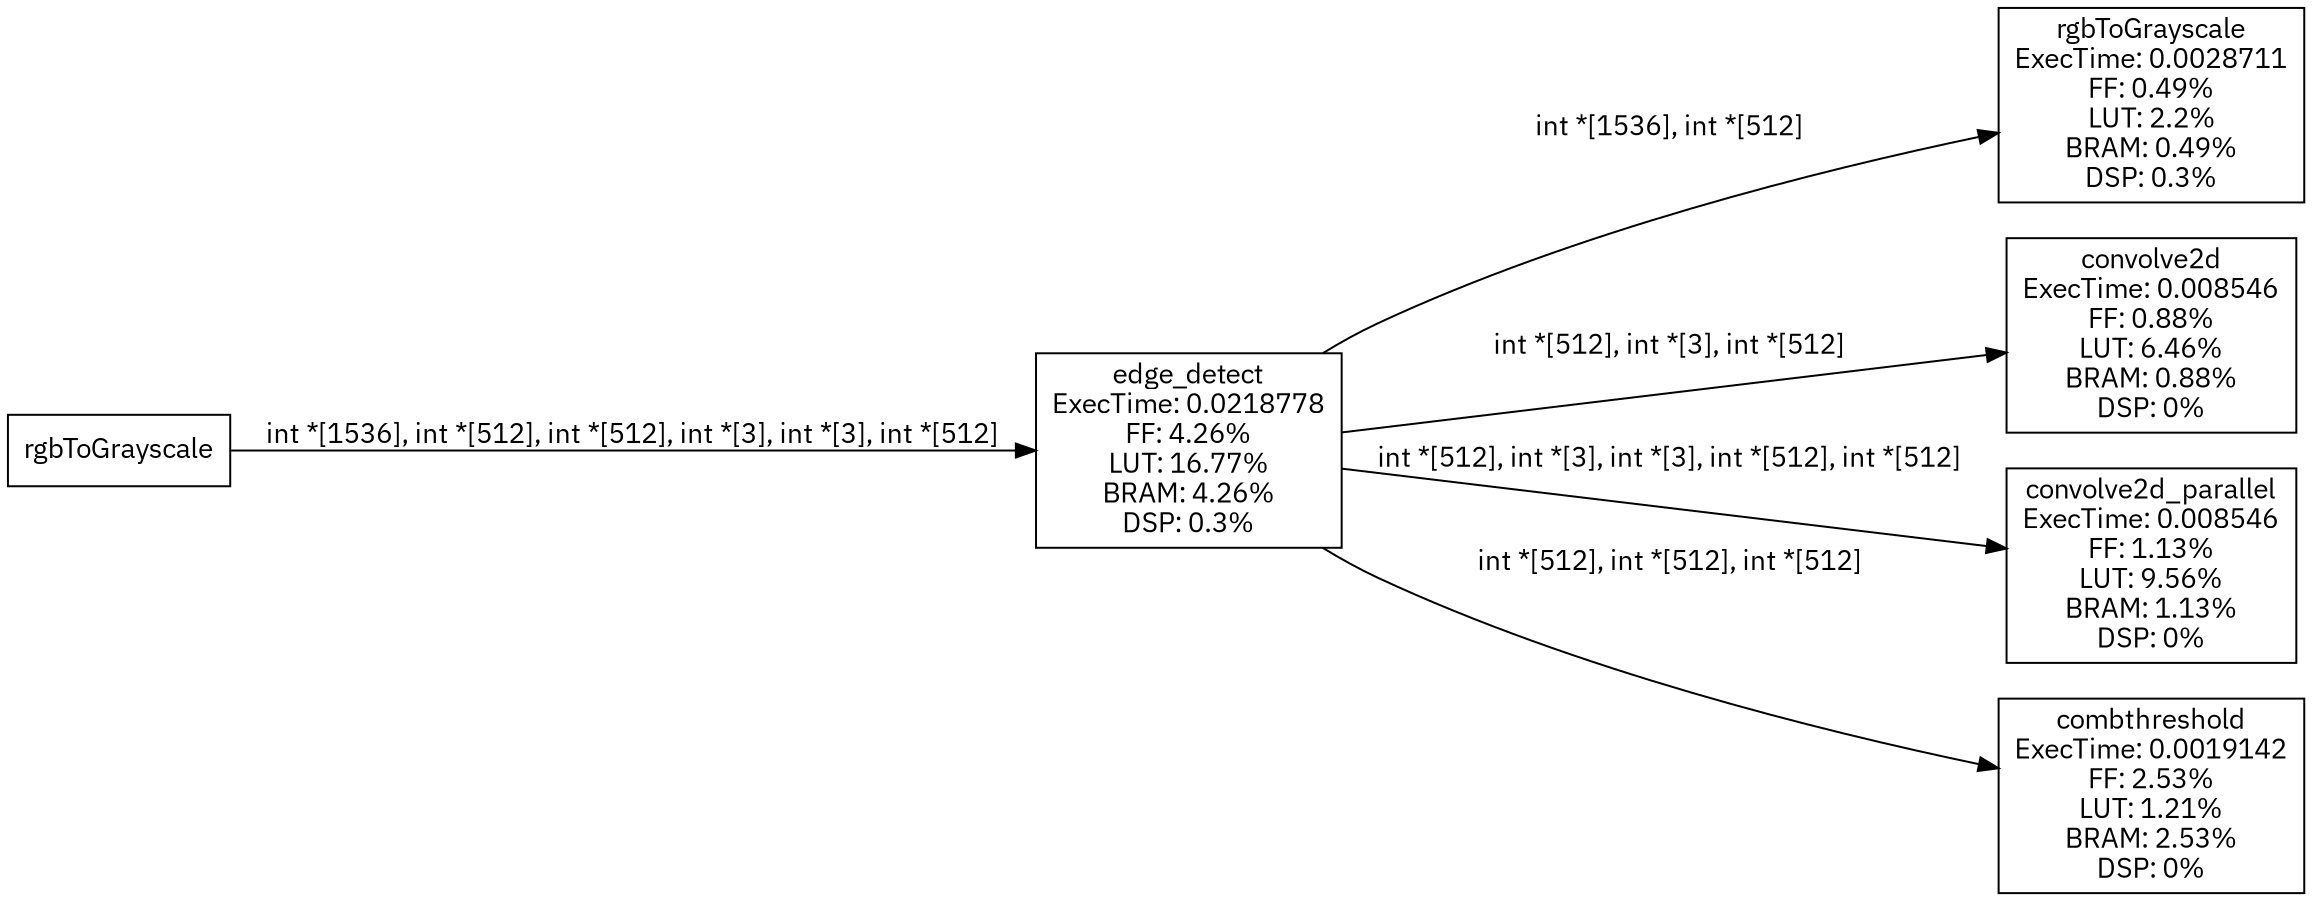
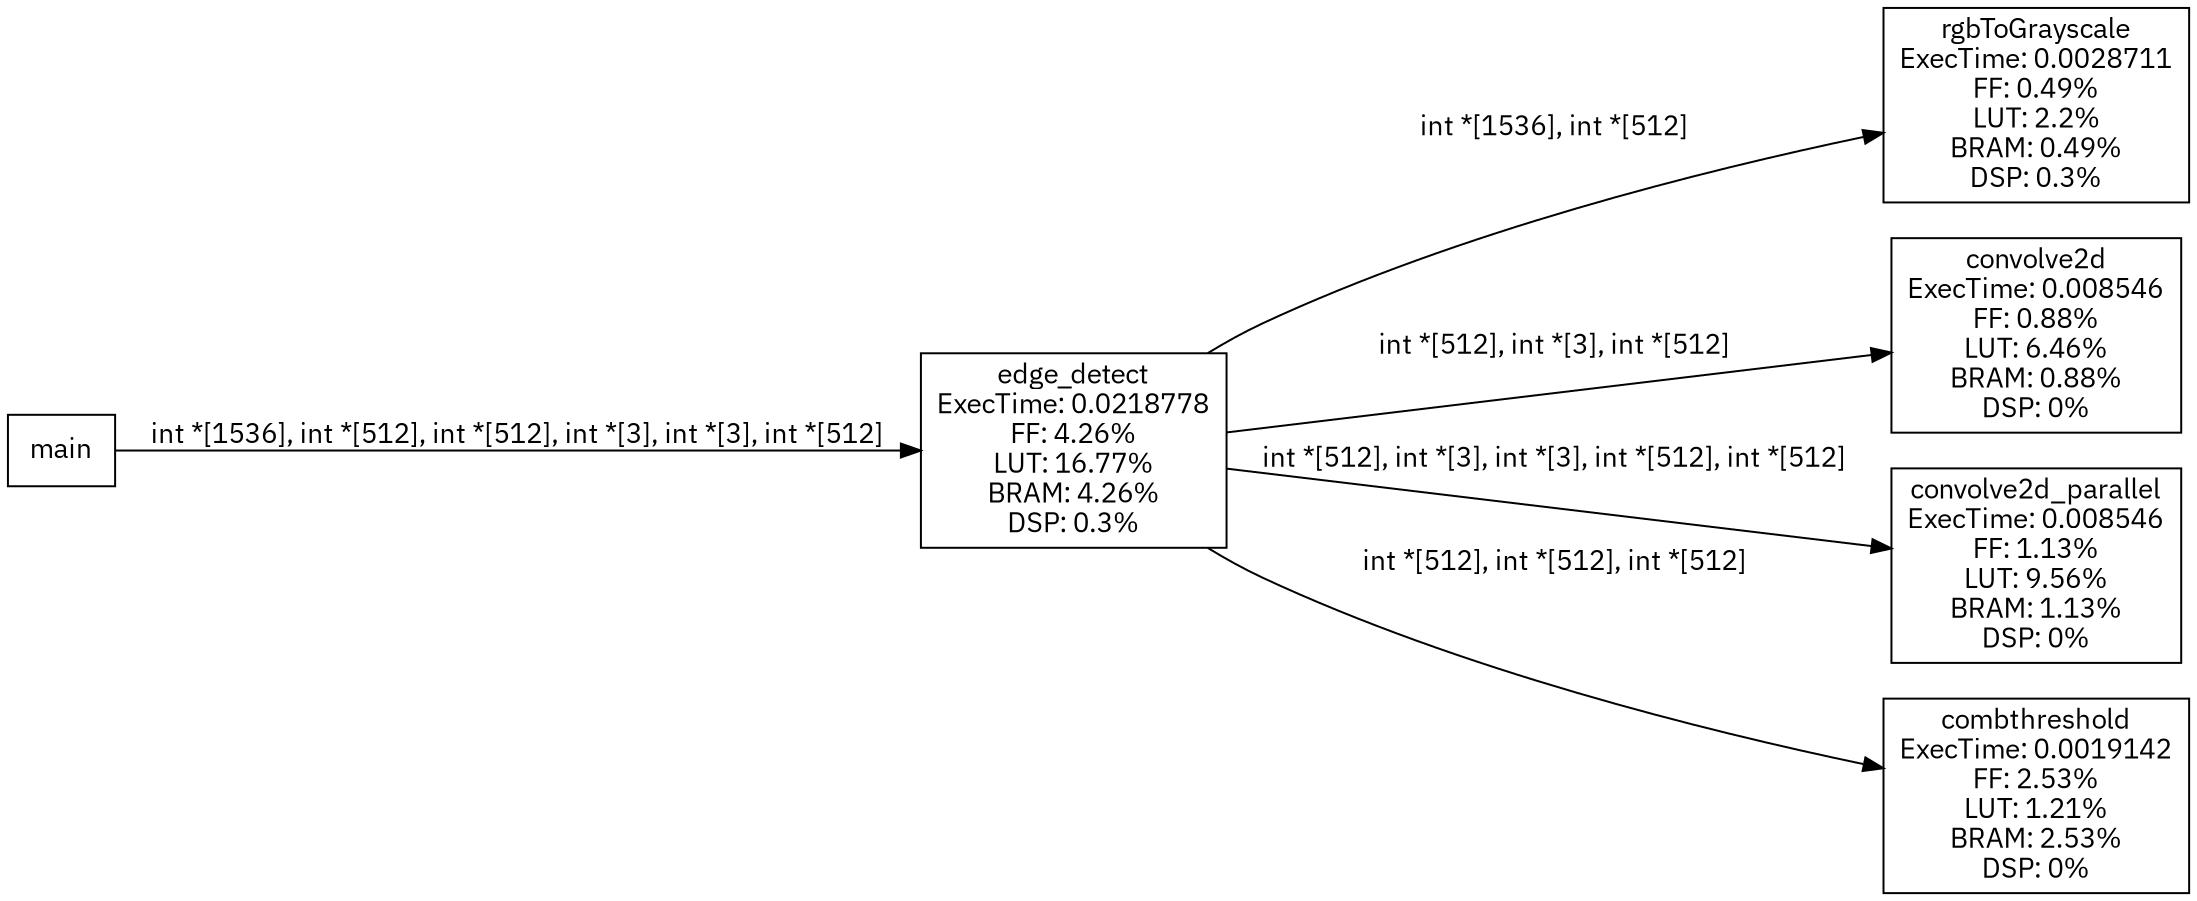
(119, 451) -> (62, 451)
